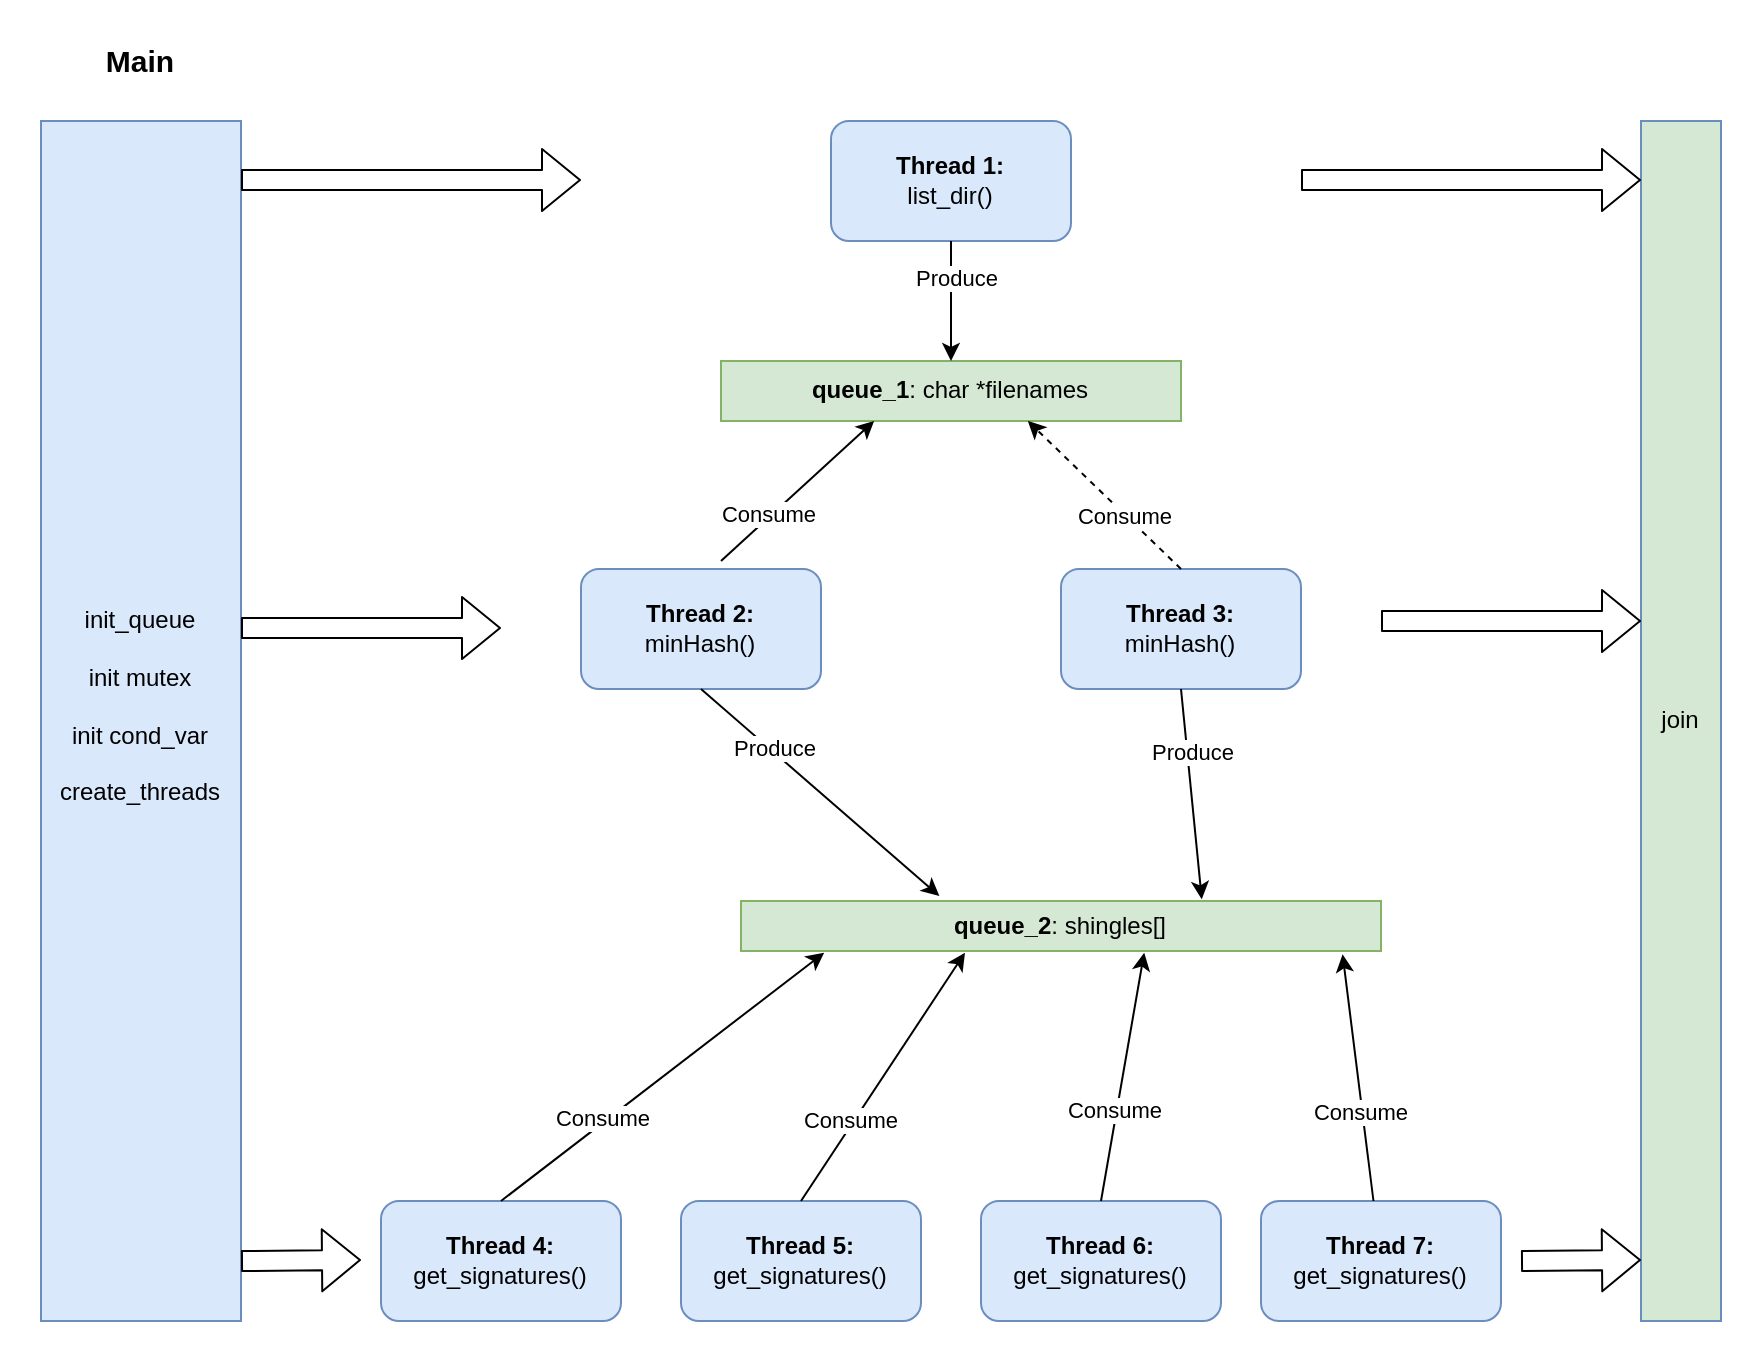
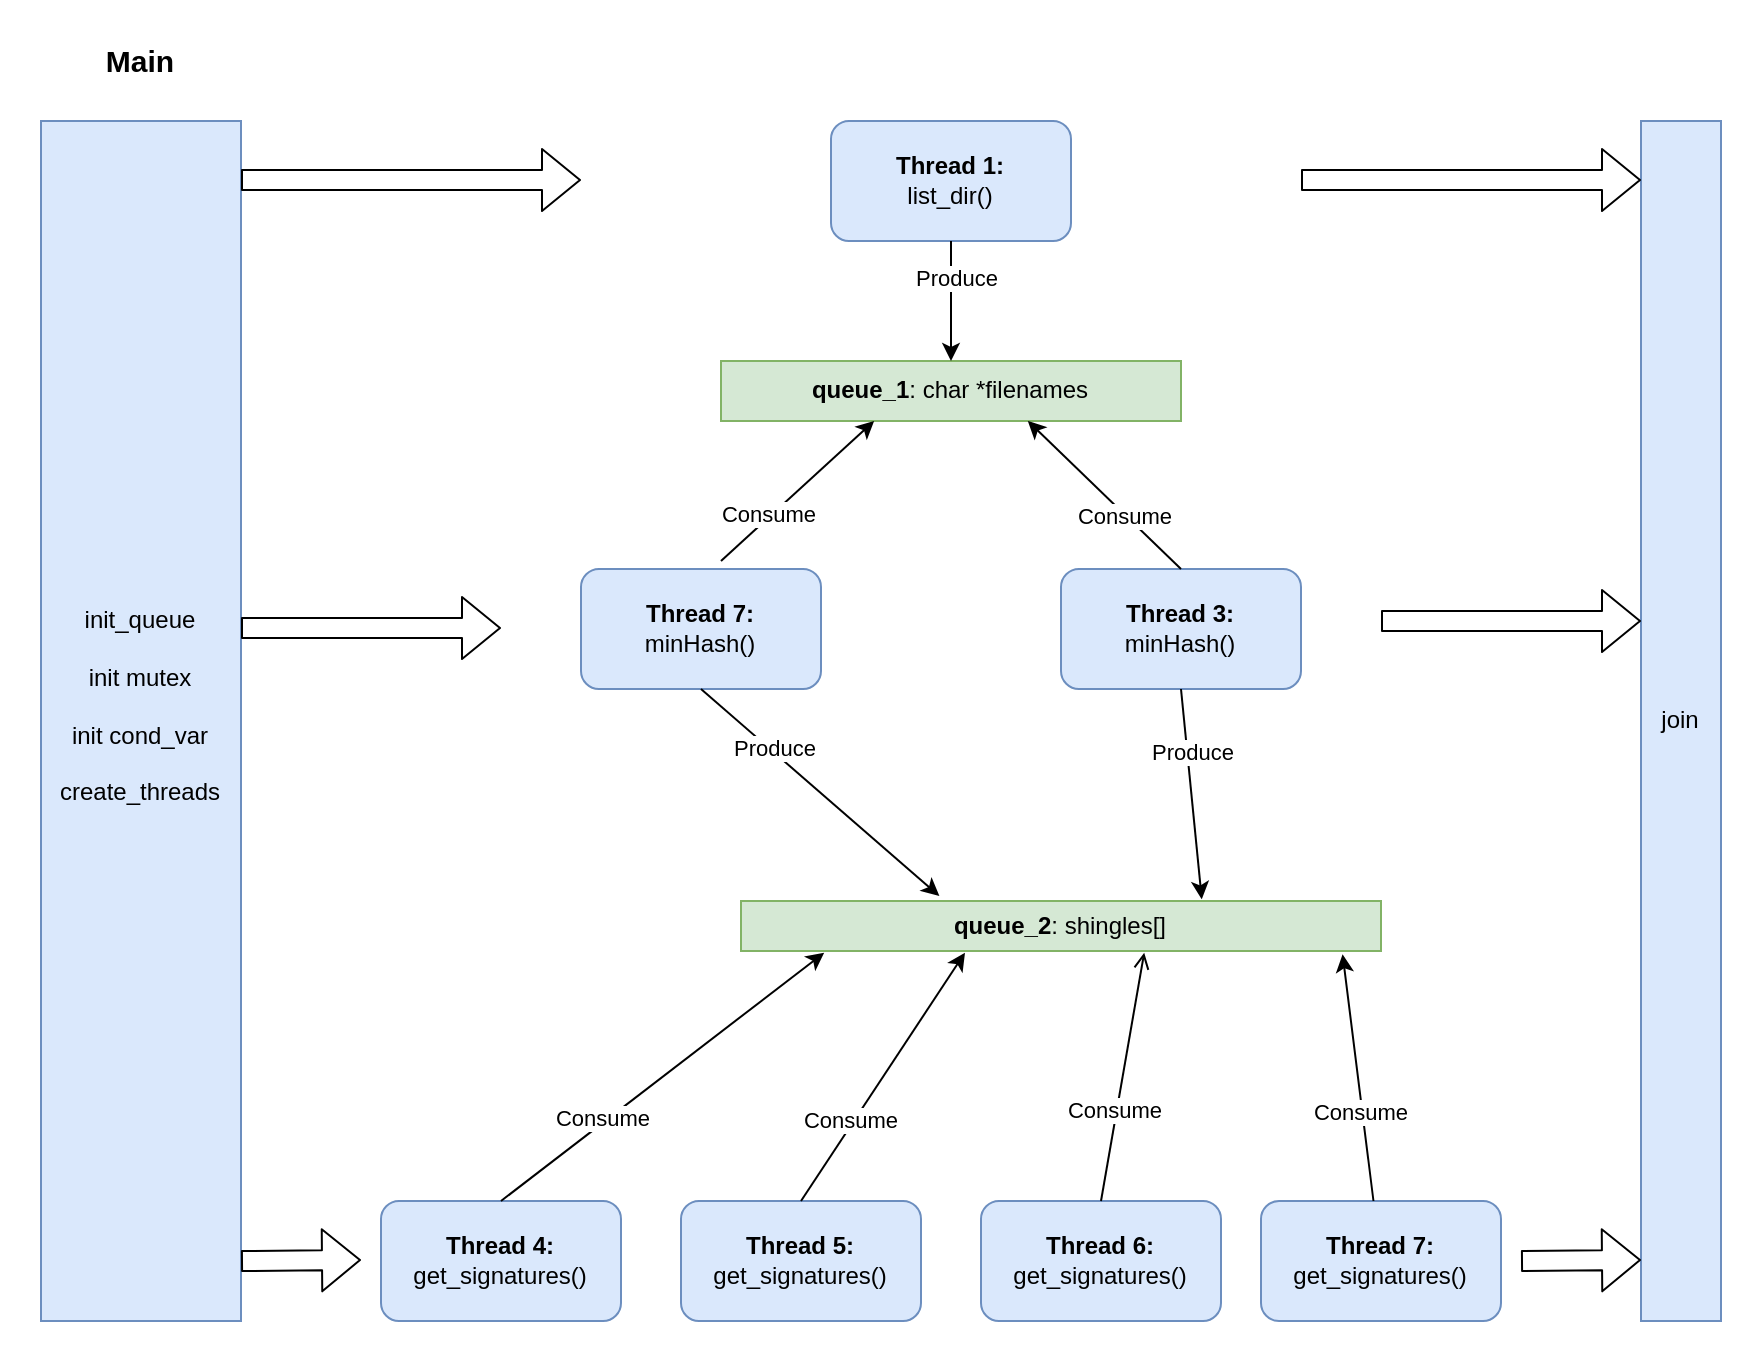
(1076, 467) -> (1076, 467)
(701, 629) -> (701, 629)
(1681, 721) -> (1681, 721)
(1142, 967) -> (1142, 964)
